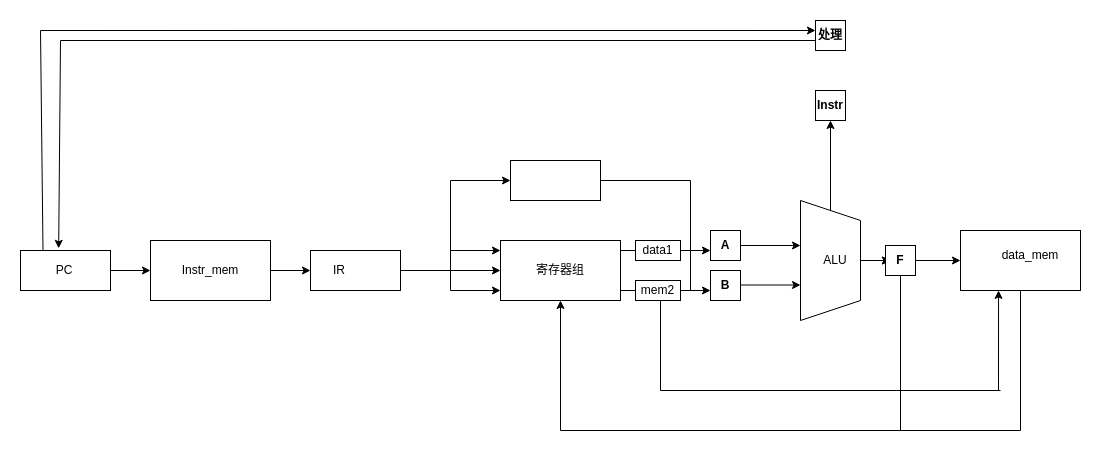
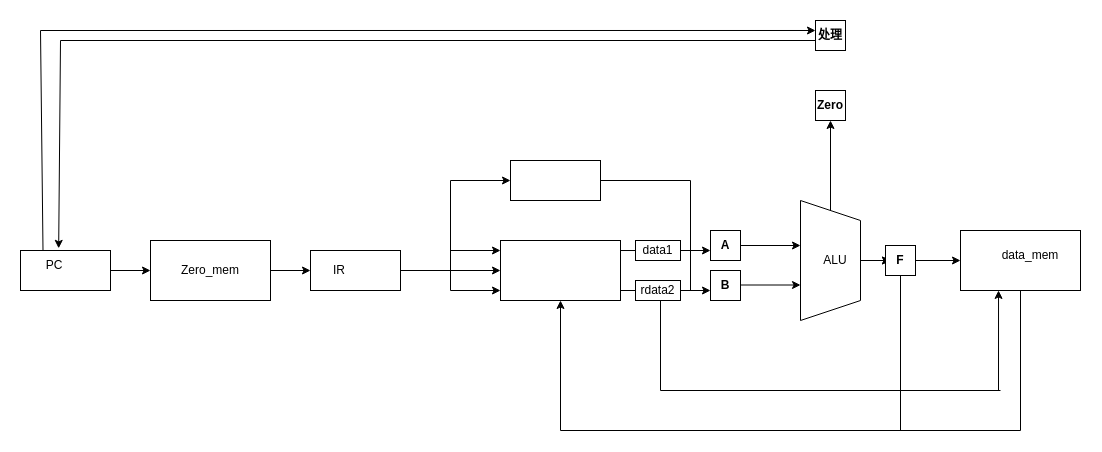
(831, 106) -> (831, 106)
(64, 271) -> (54, 266)
(211, 271) -> (211, 271)
(561, 271) -> none
(658, 291) -> (658, 291)
